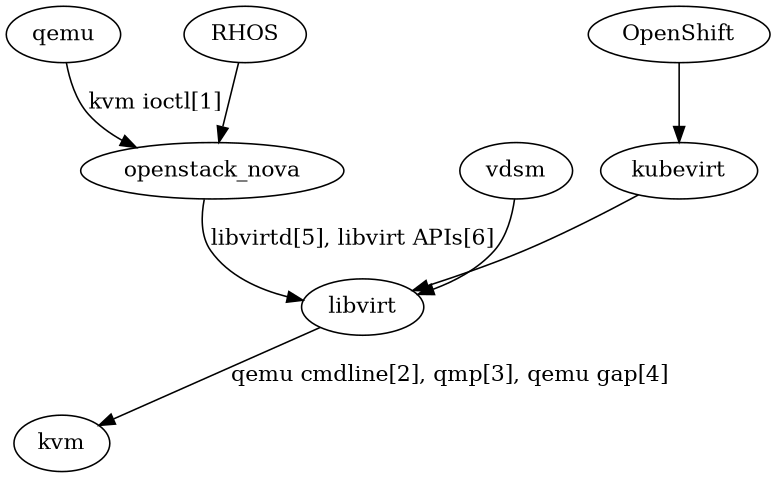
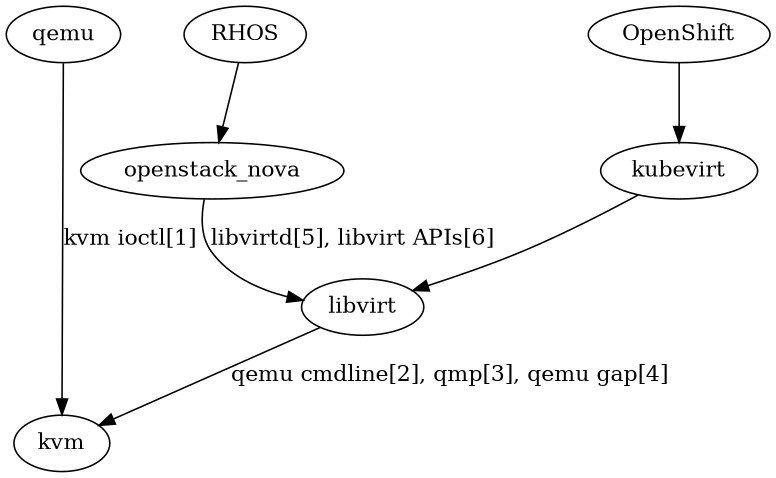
(84, 109) -> (63, 231)
(516, 171) -> none
